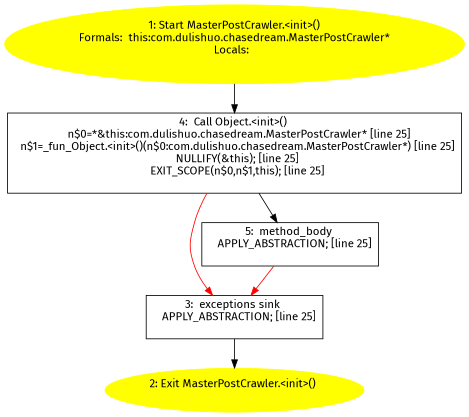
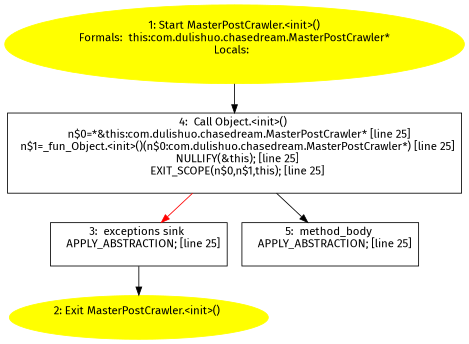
(265, 277) -> none
